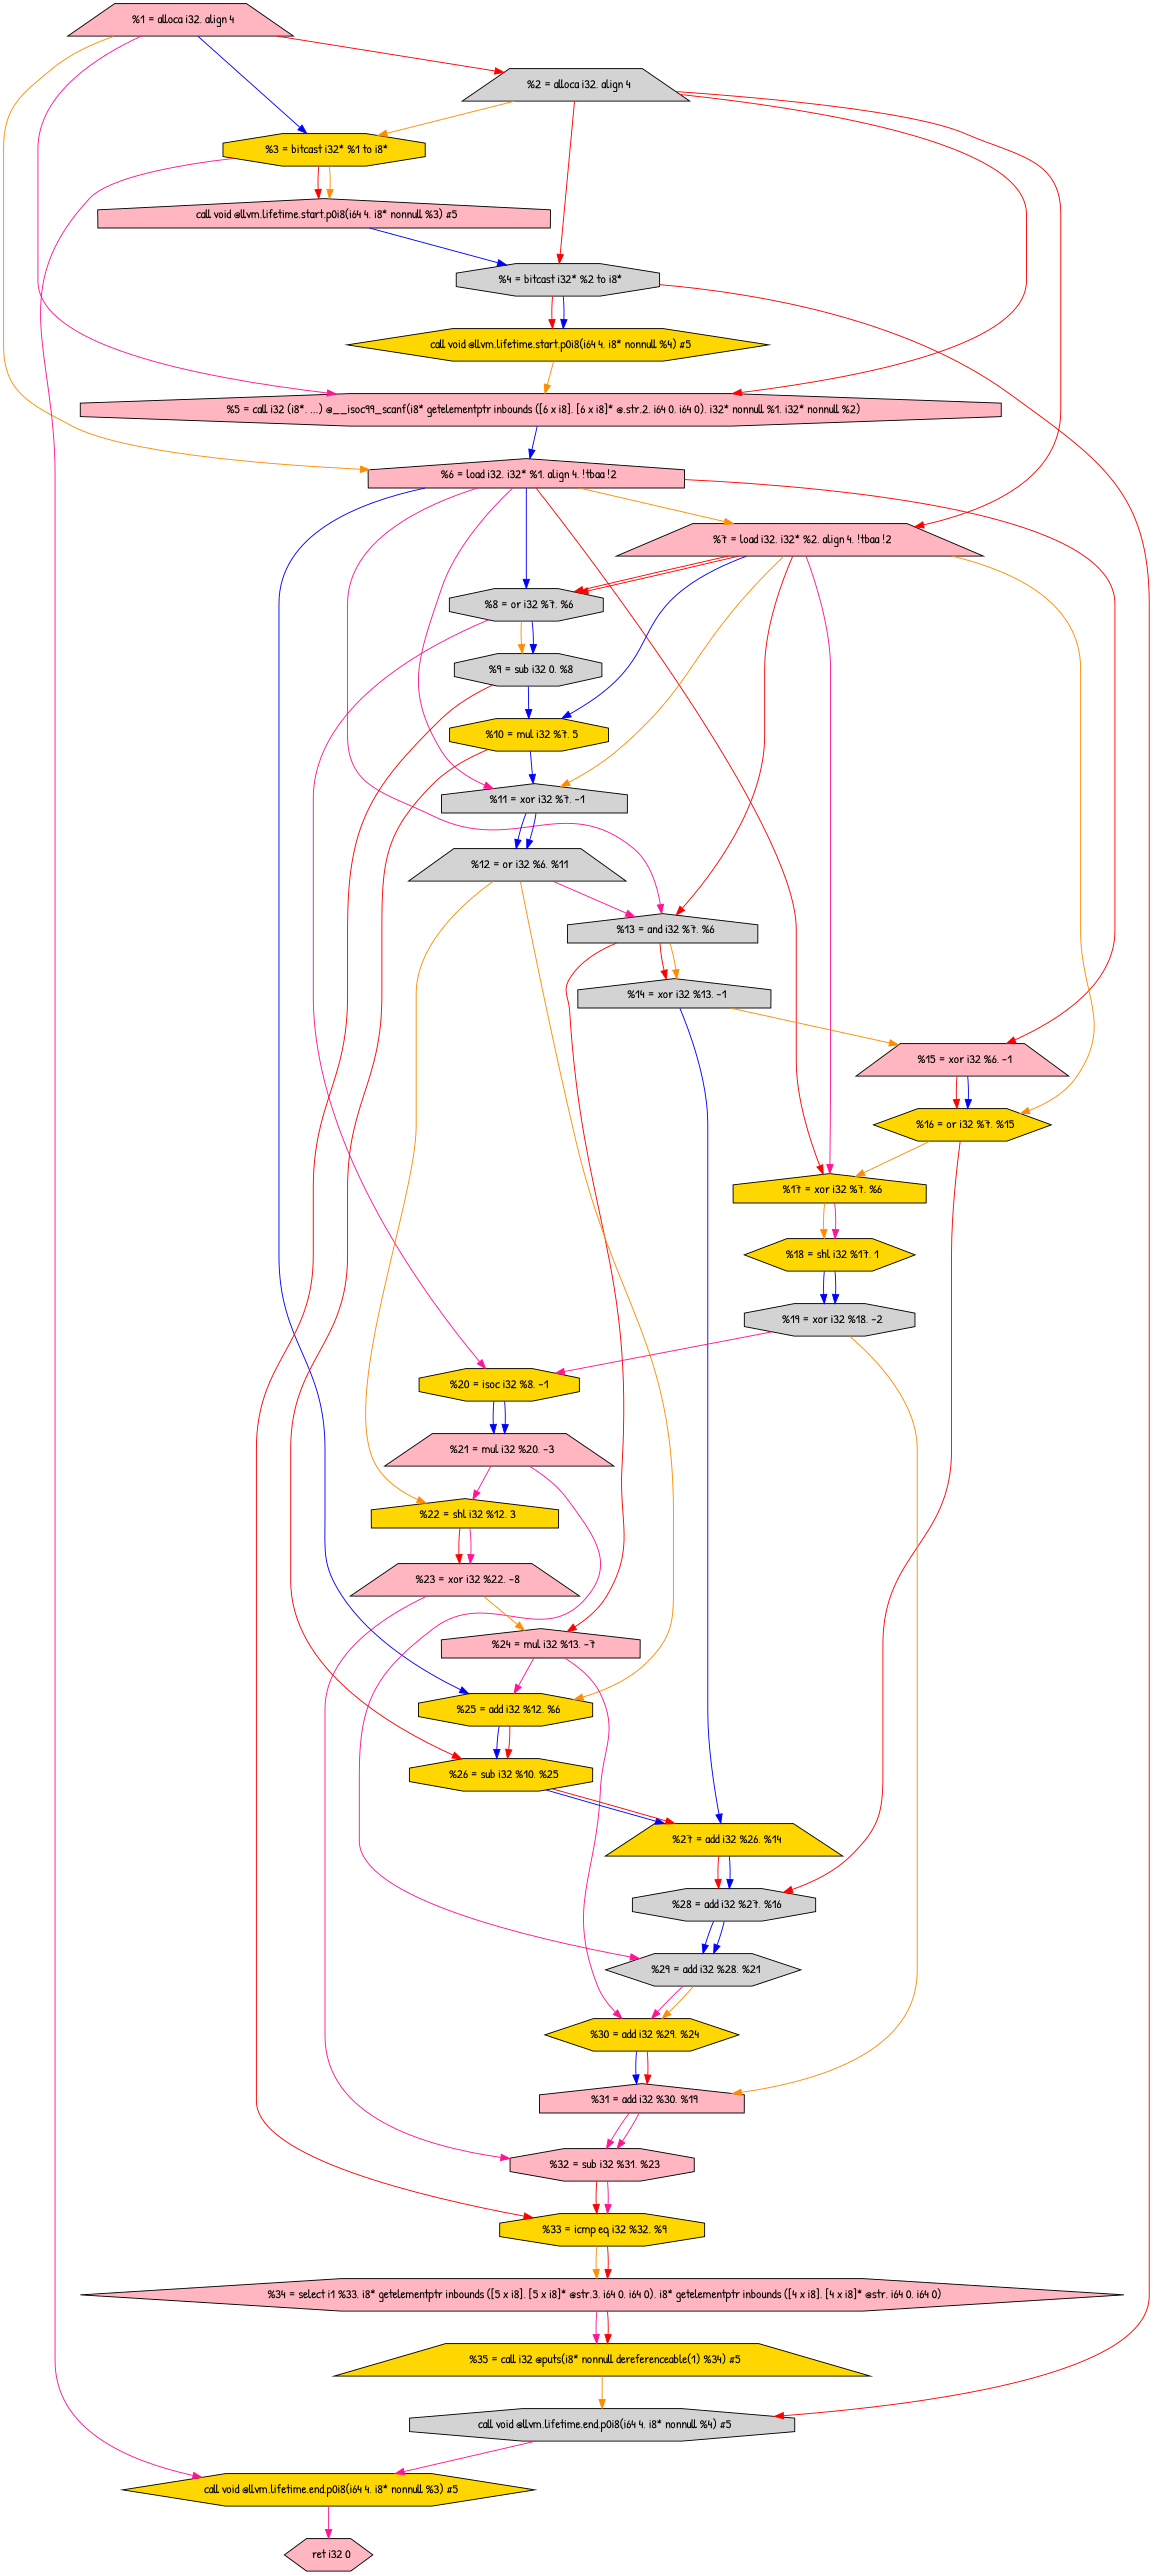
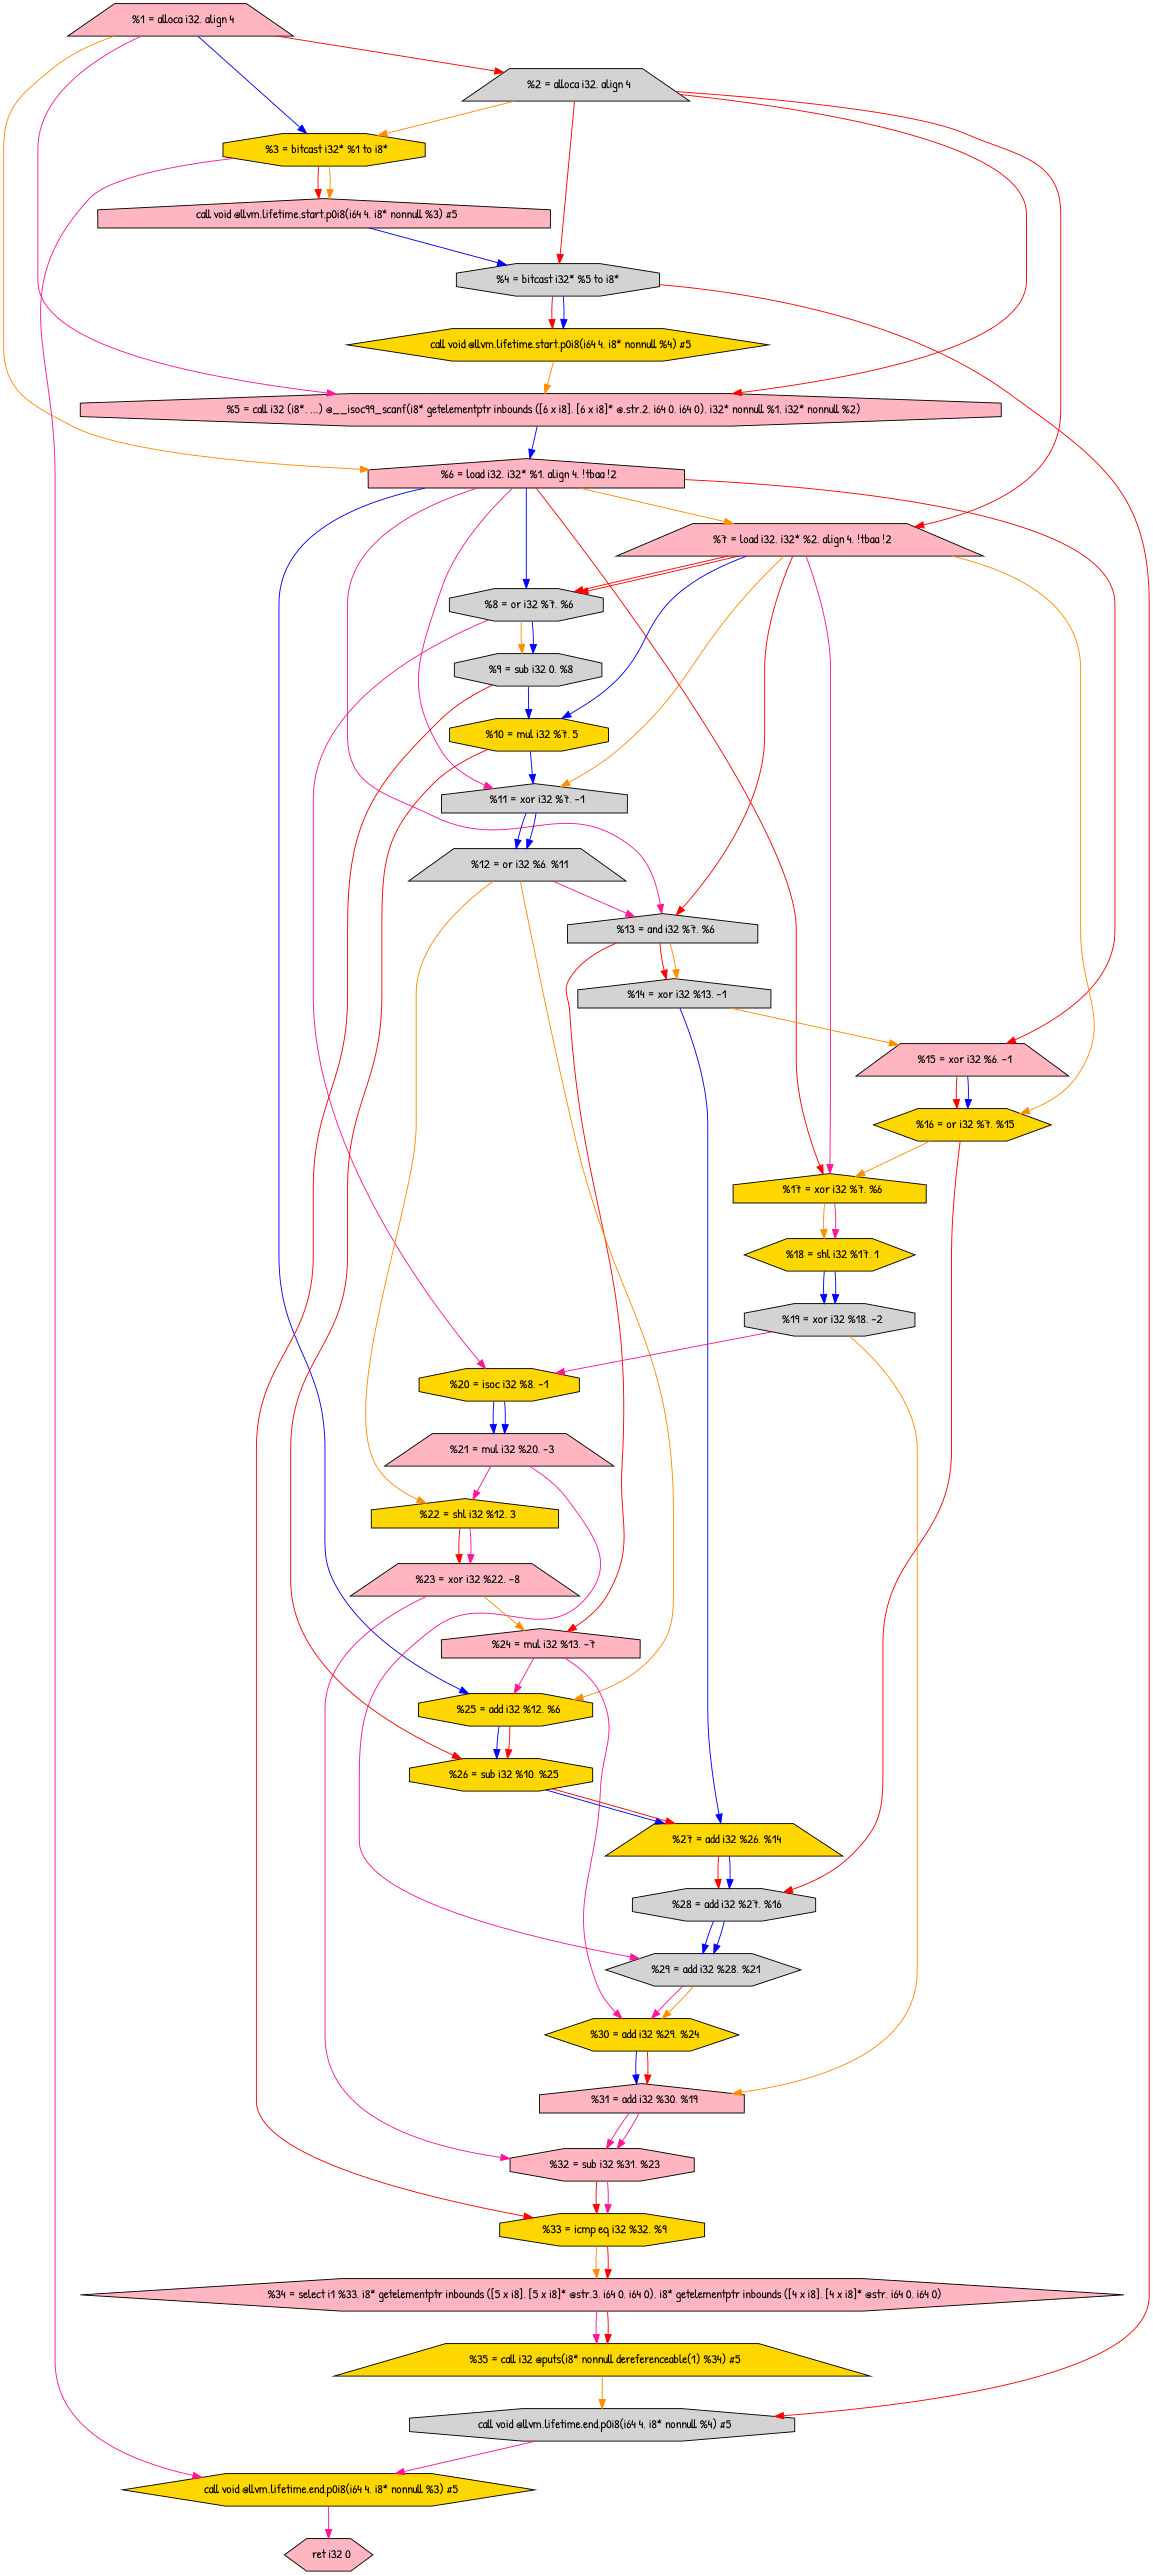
(558, 280) -> (558, 280)
